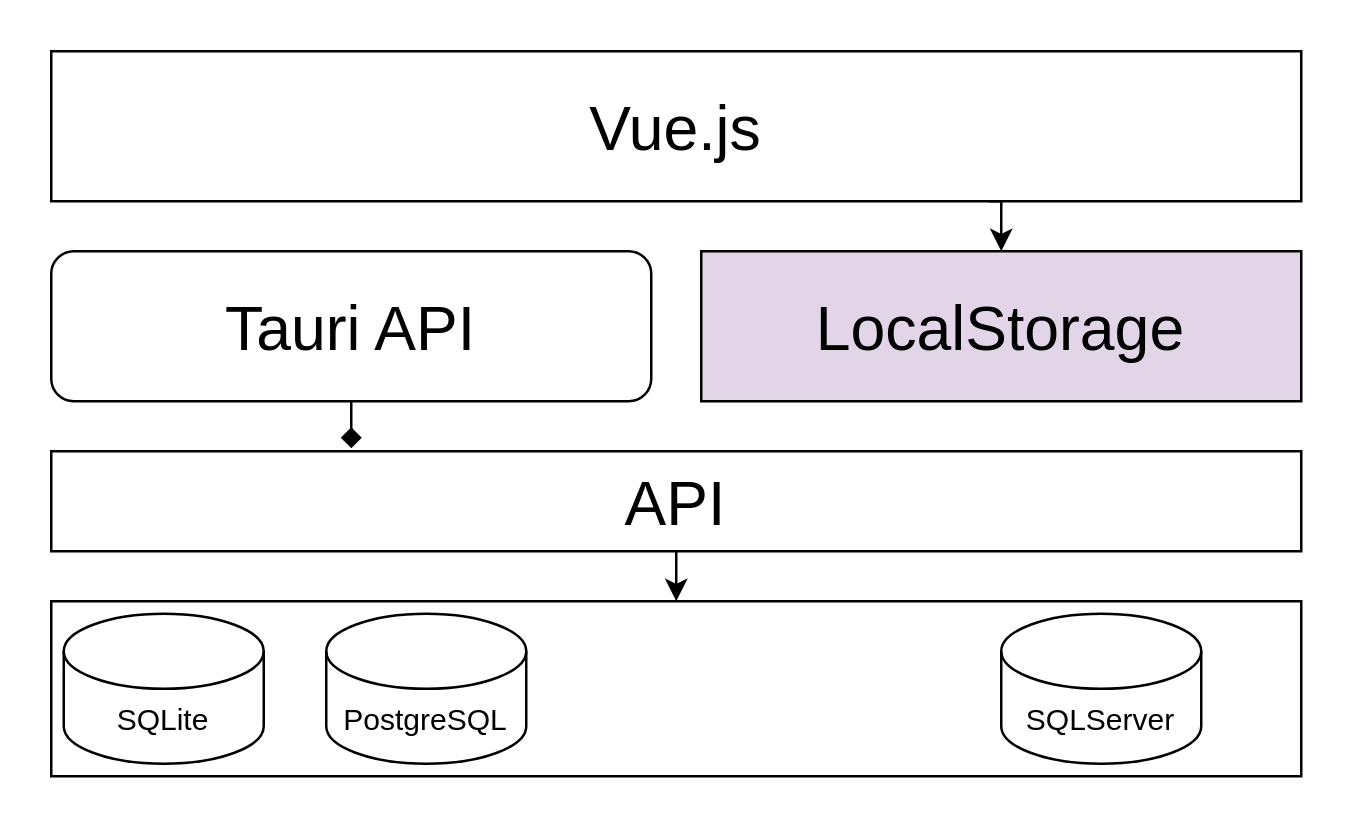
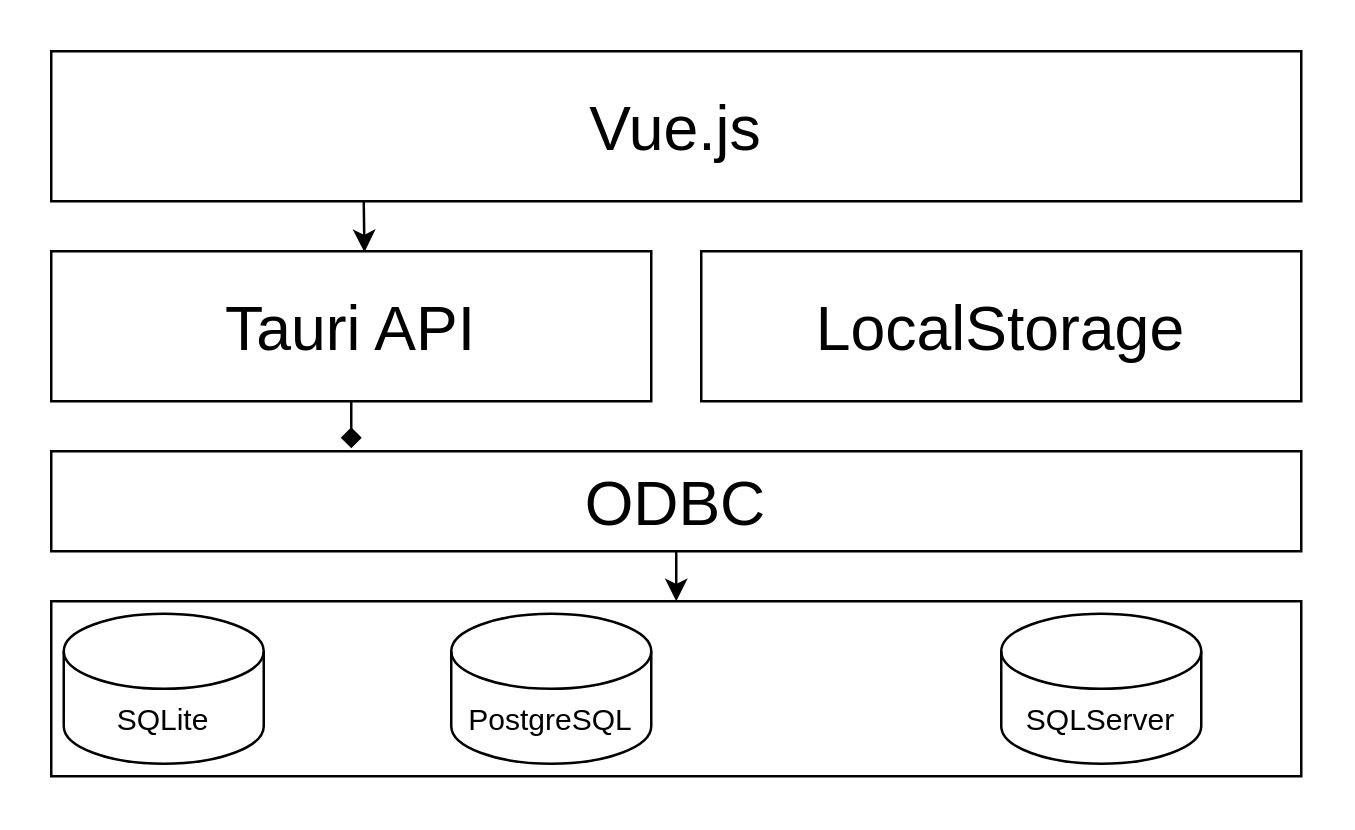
(1001, 216) -> none
none -> (364, 218)
(351, 326) -> (351, 326)
(1001, 326) -> (1001, 326)
(676, 501) -> (676, 501)
(426, 689) -> (551, 689)
